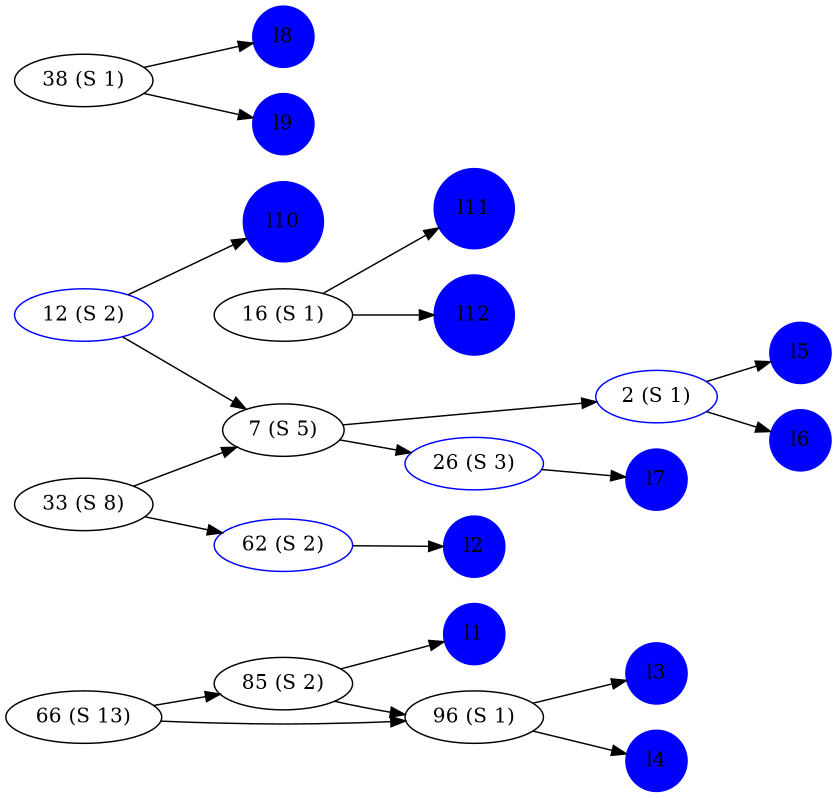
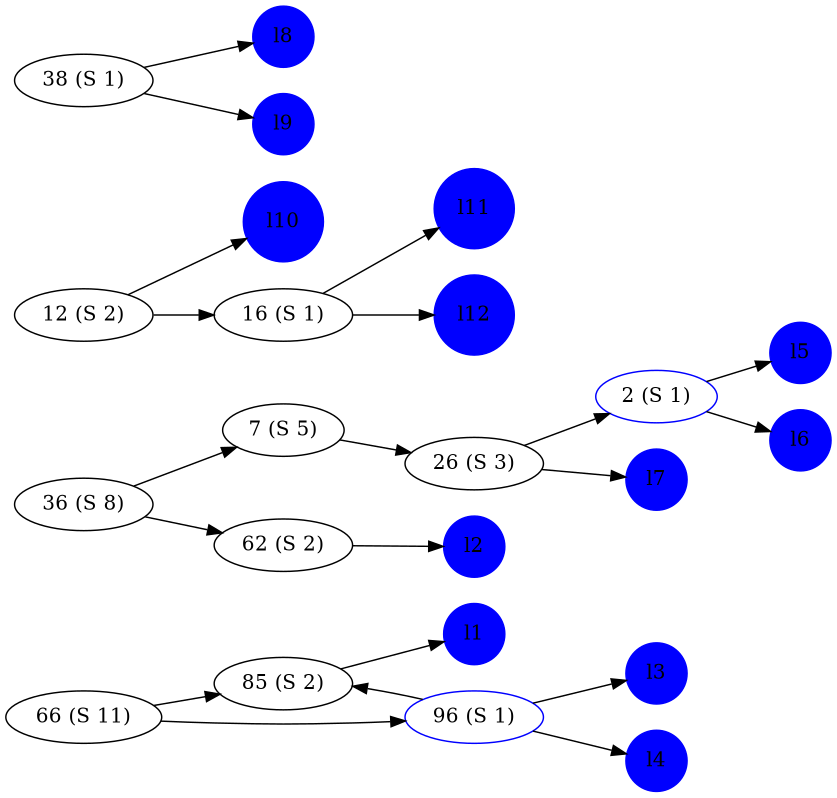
(84, 315) -> (84, 315)
(178, 369) -> (176, 315)
(462, 414) -> (560, 432)
(474, 464) -> (474, 464)
(84, 504) -> (84, 504)
(283, 545) -> (283, 545)
(362, 707) -> (395, 694)
(84, 717) -> (84, 717)
(474, 717) -> (474, 717)
